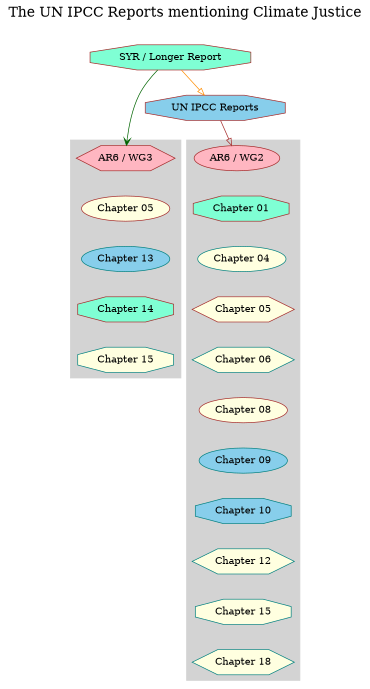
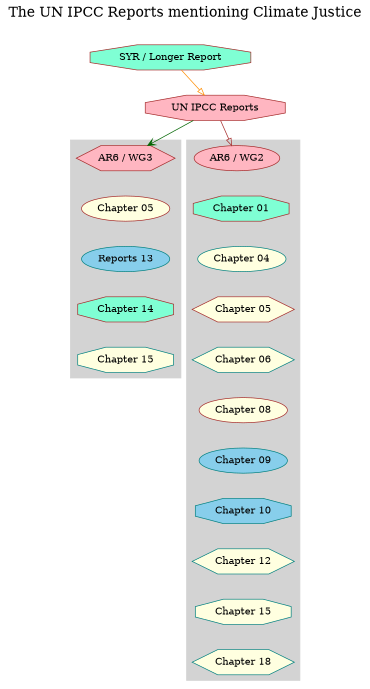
(136, 101) -> (174, 131)
(215, 108) -> (215, 108)
(126, 259) -> (126, 259)
